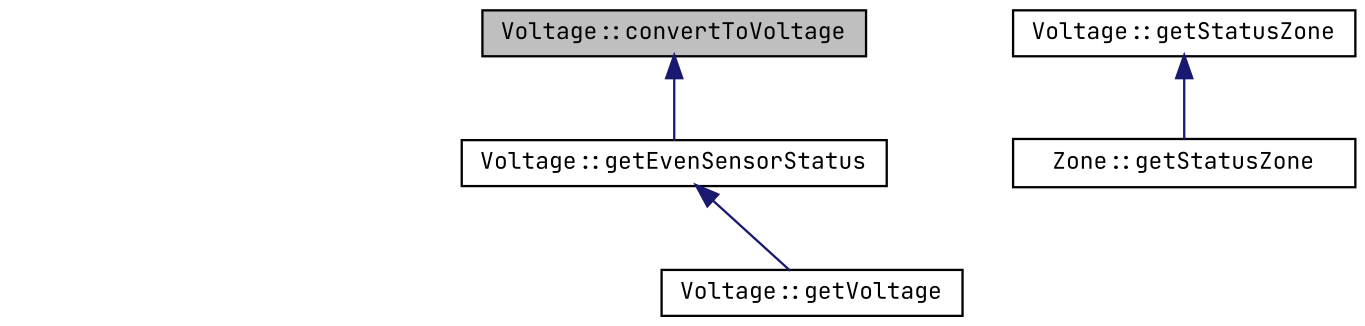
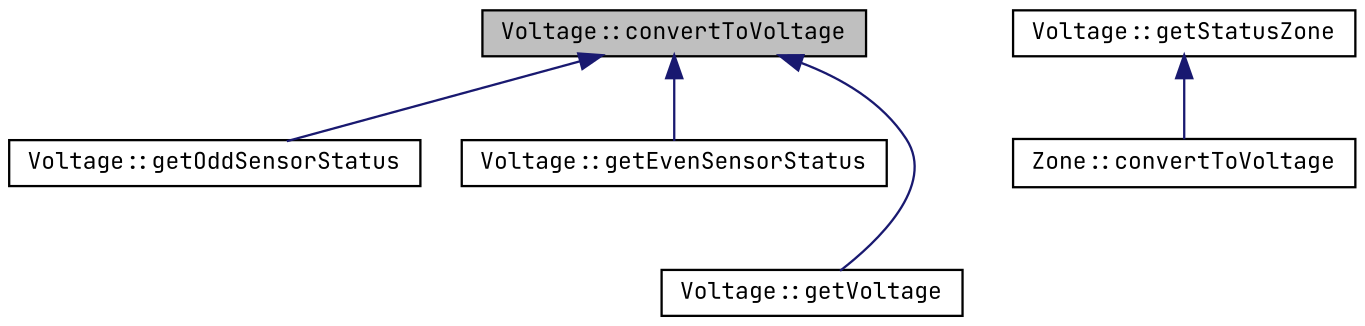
none -> (215, 163)
(1184, 163) -> (1184, 163)
(752, 236) -> (912, 153)
